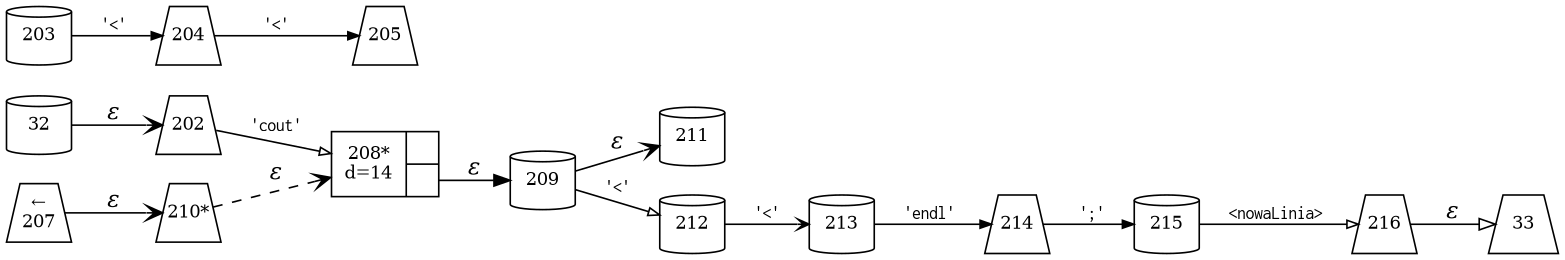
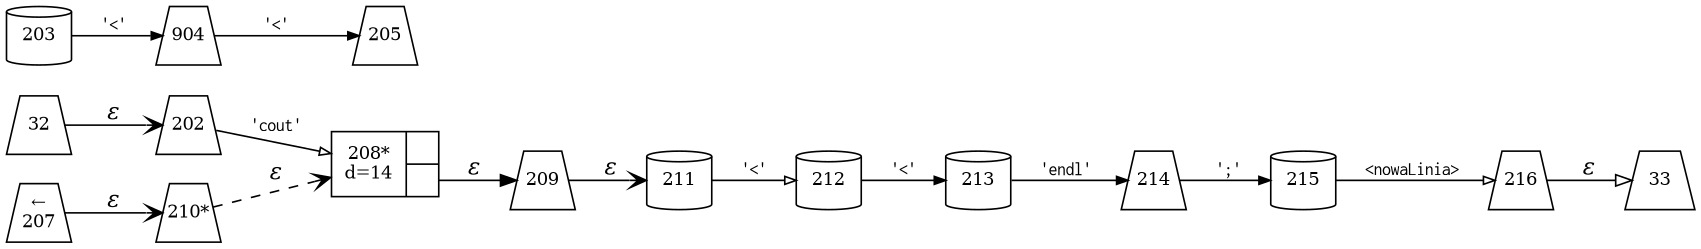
(188, 36) -> (188, 36)
(39, 125) -> (39, 125)
(543, 180) -> (543, 180)
(612, 201) -> (748, 180)
(761, 224) -> (898, 180)
